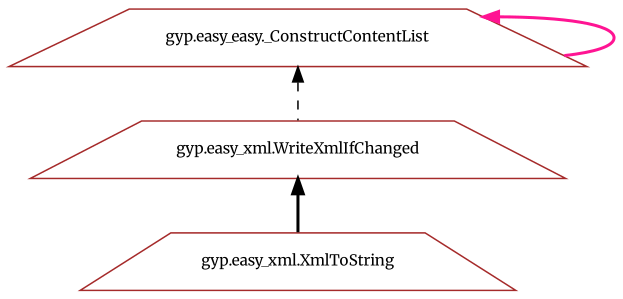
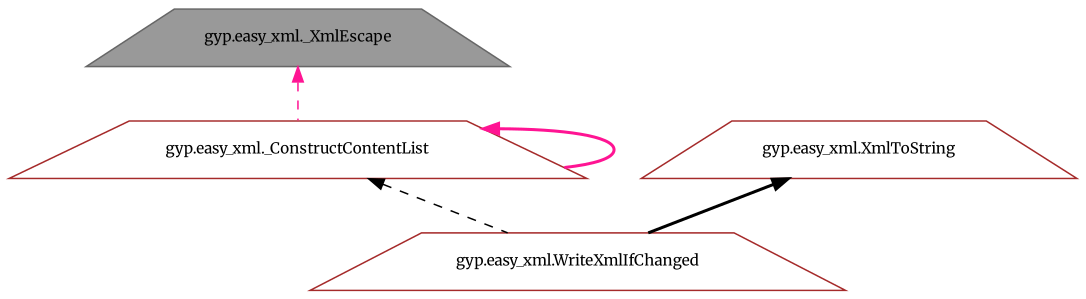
none -> (298, 38)
(298, 38) -> (298, 150)
(298, 213) -> (711, 209)
